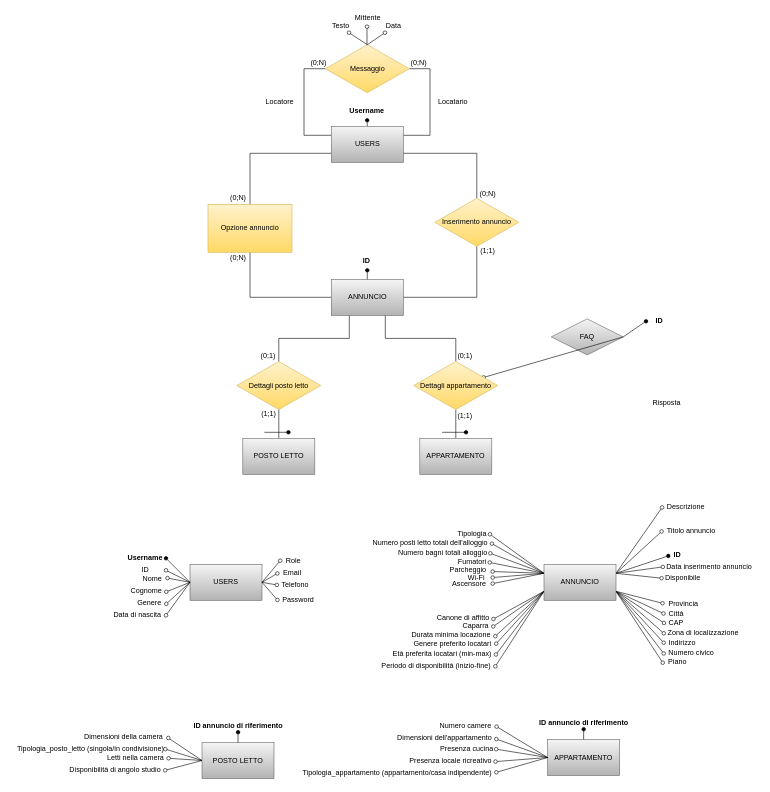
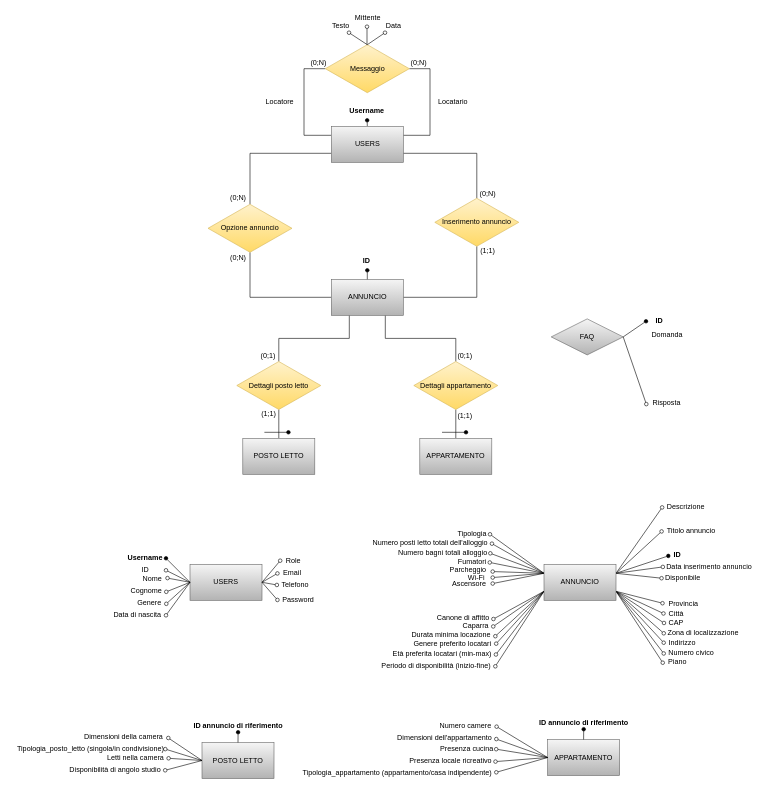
(250, 228) -> (250, 228)
none -> (667, 335)
(555, 357) -> (634, 369)
